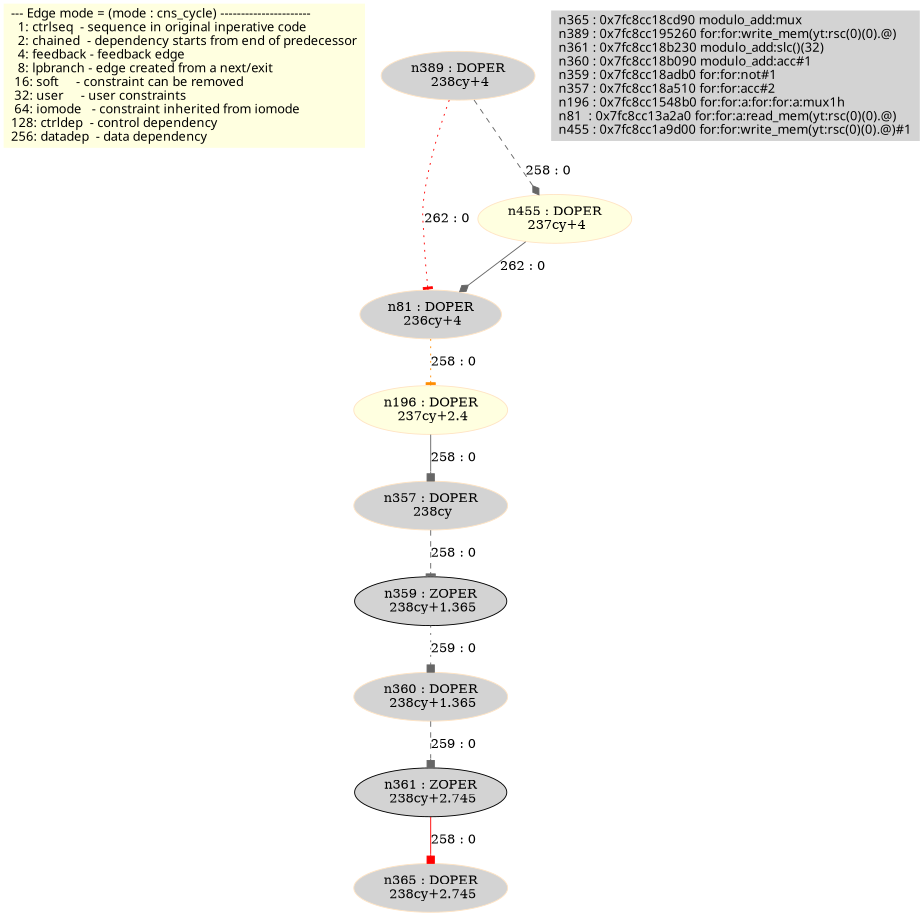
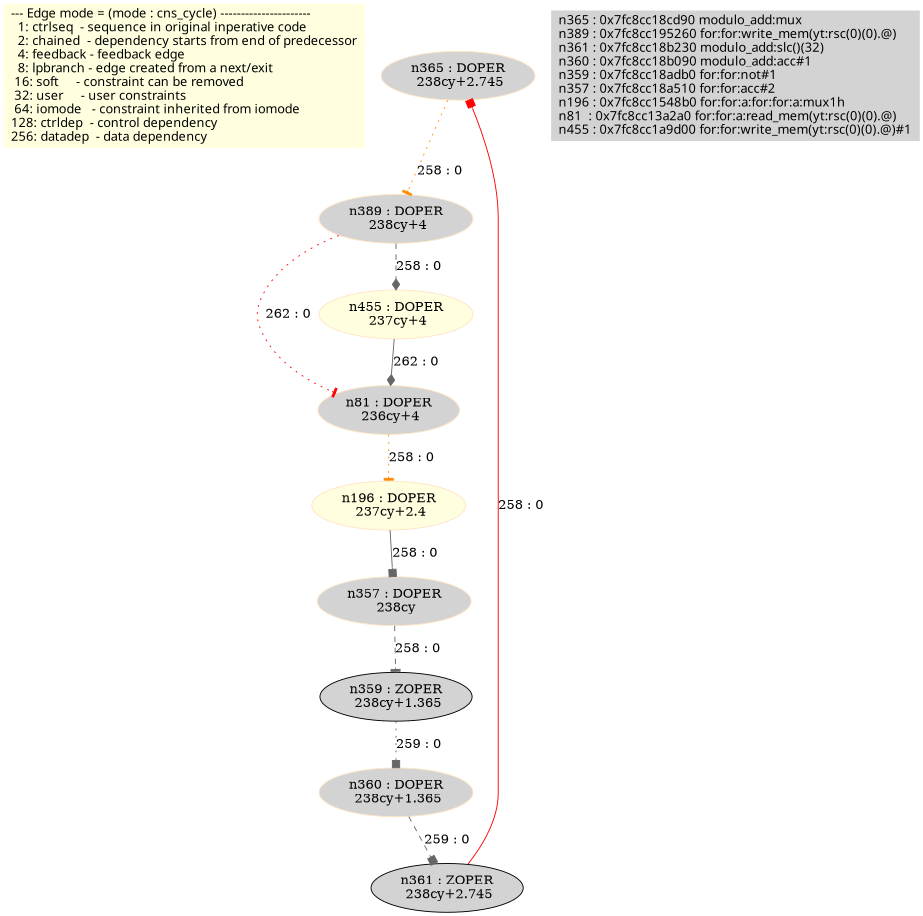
none -> (428, 145)
